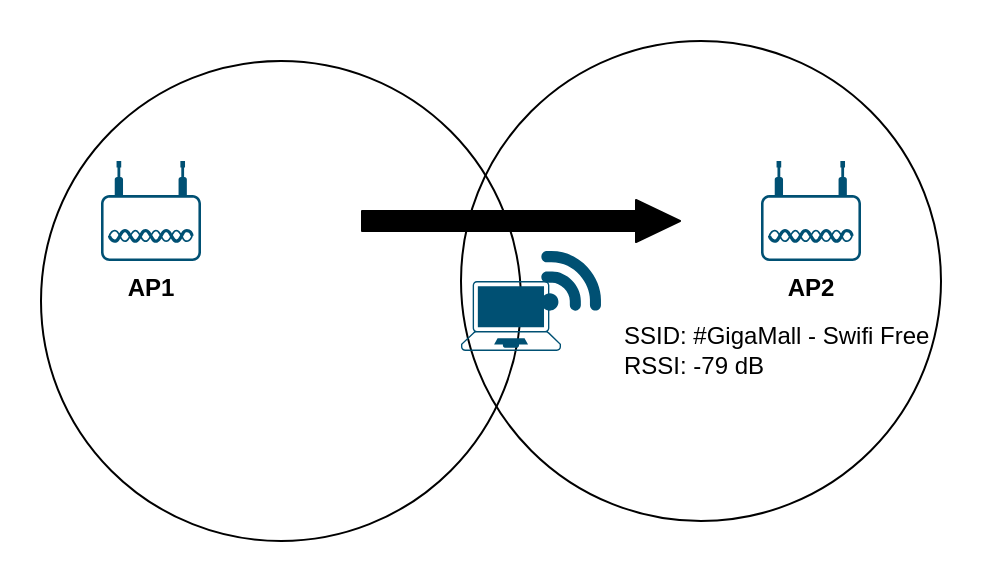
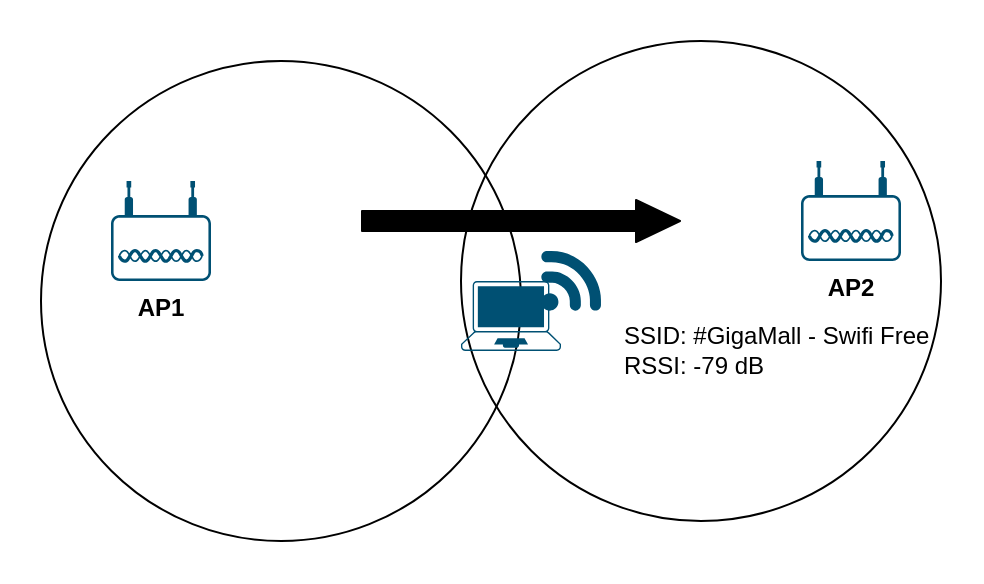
(151, 211) -> (161, 231)
(811, 211) -> (851, 211)
